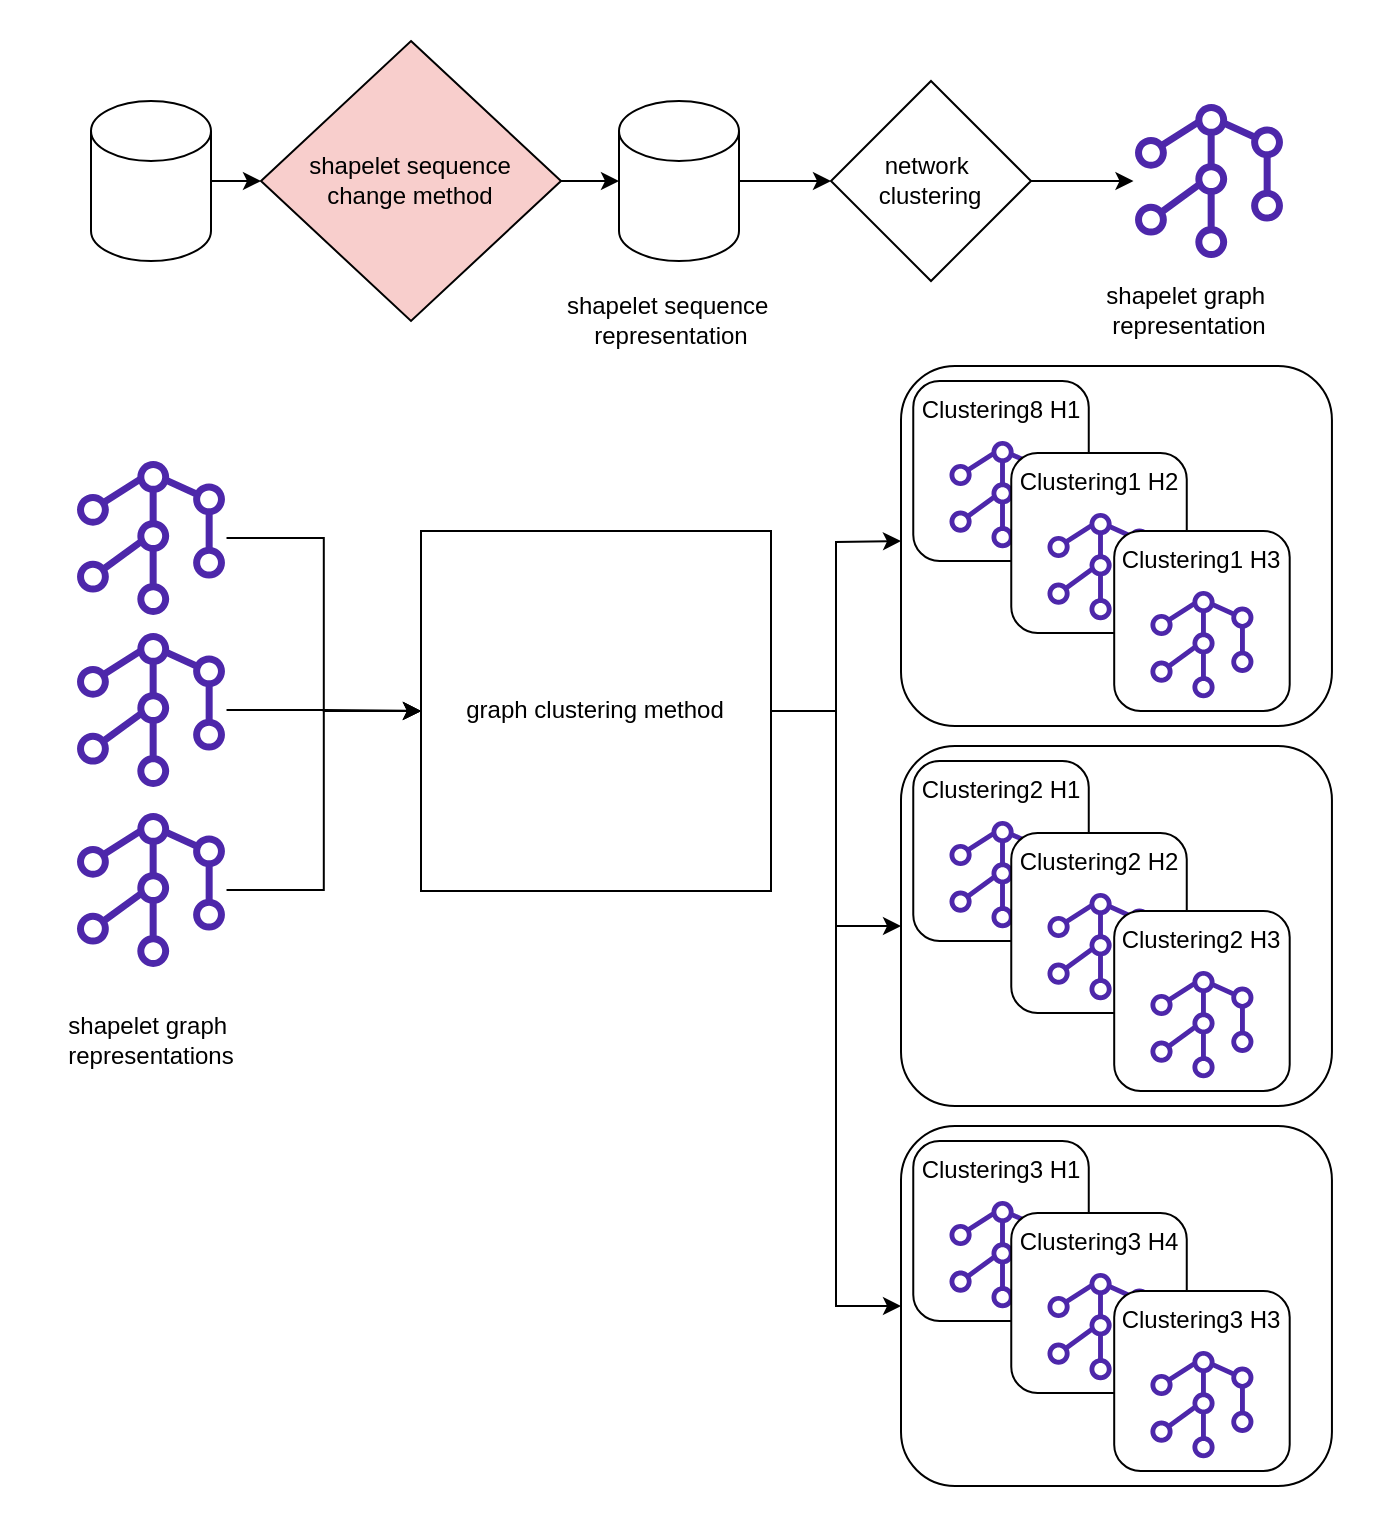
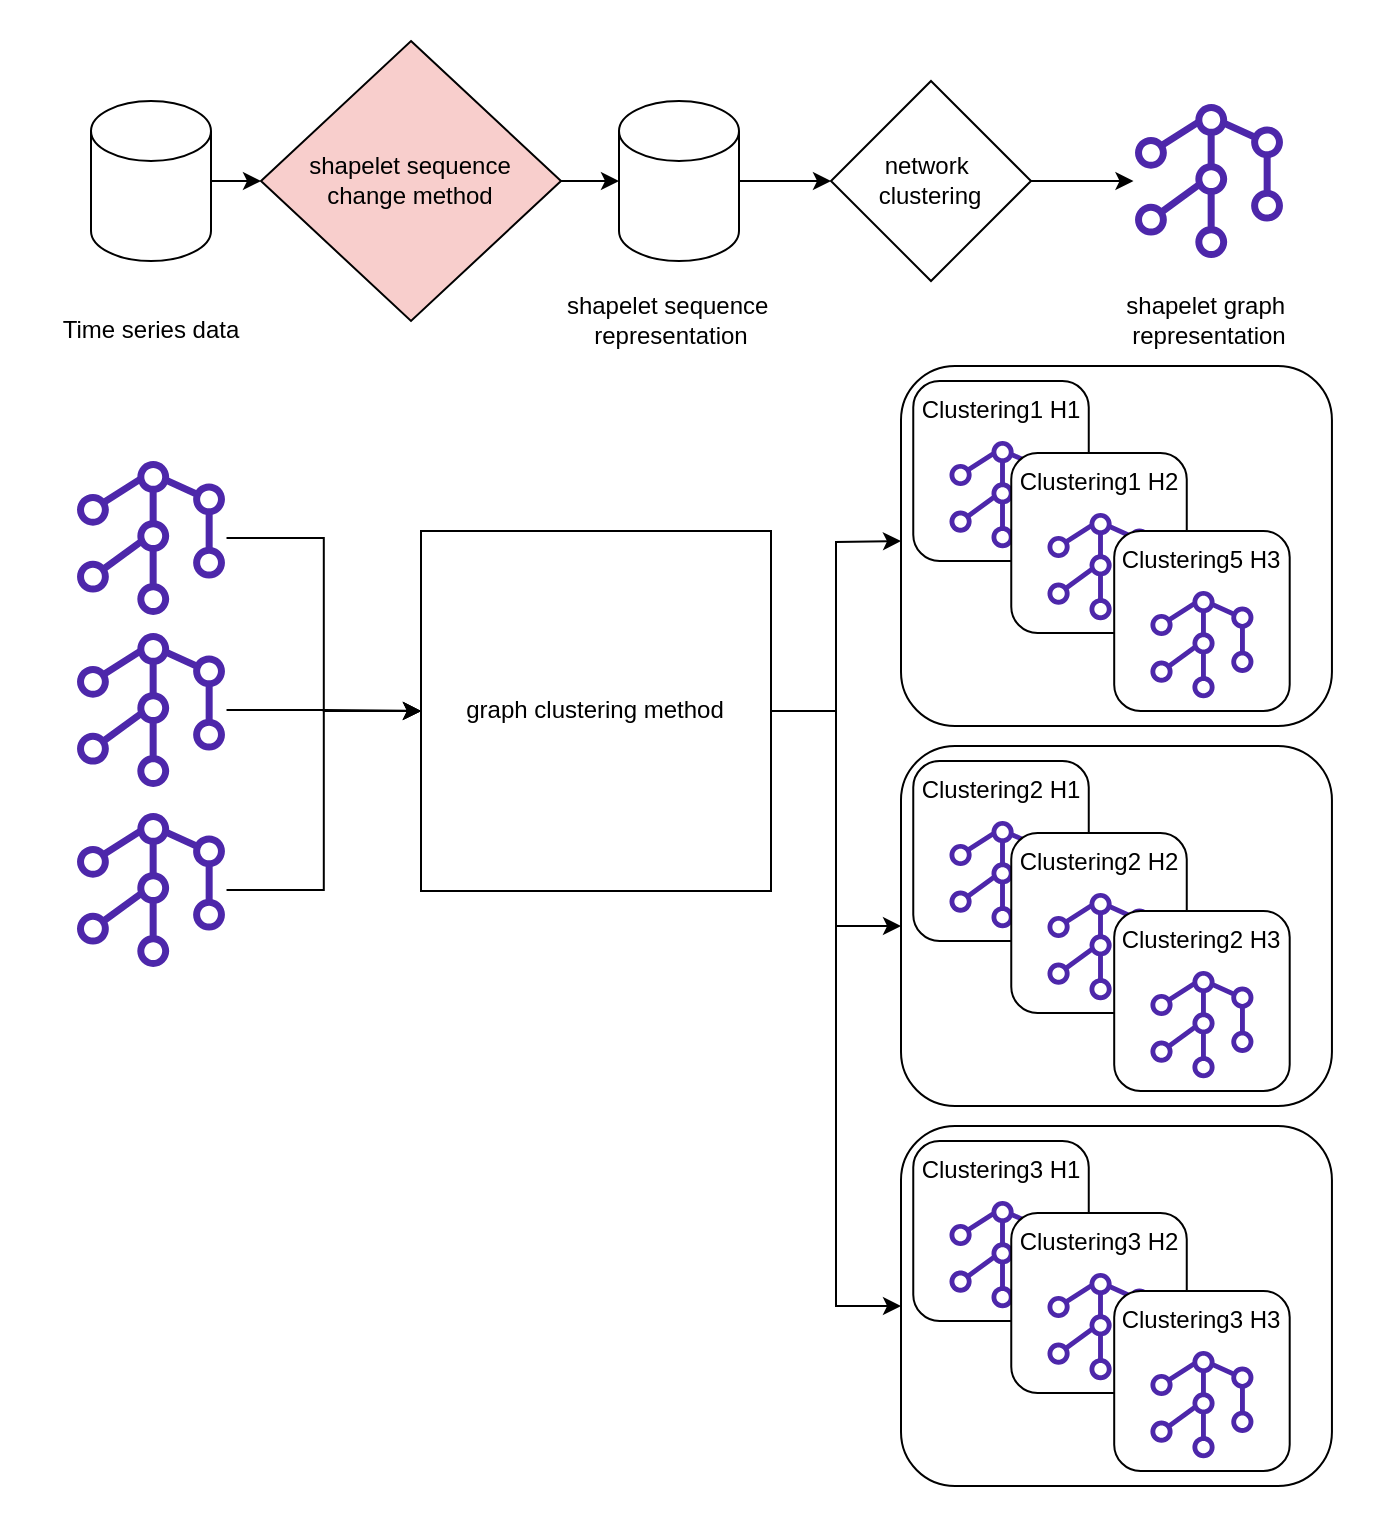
(1189, 311) -> (1209, 321)
none -> (151, 331)
(1002, 411) -> (1002, 411)
(1202, 561) -> (1202, 561)
(151, 1041) -> none
(1100, 1243) -> (1100, 1243)
